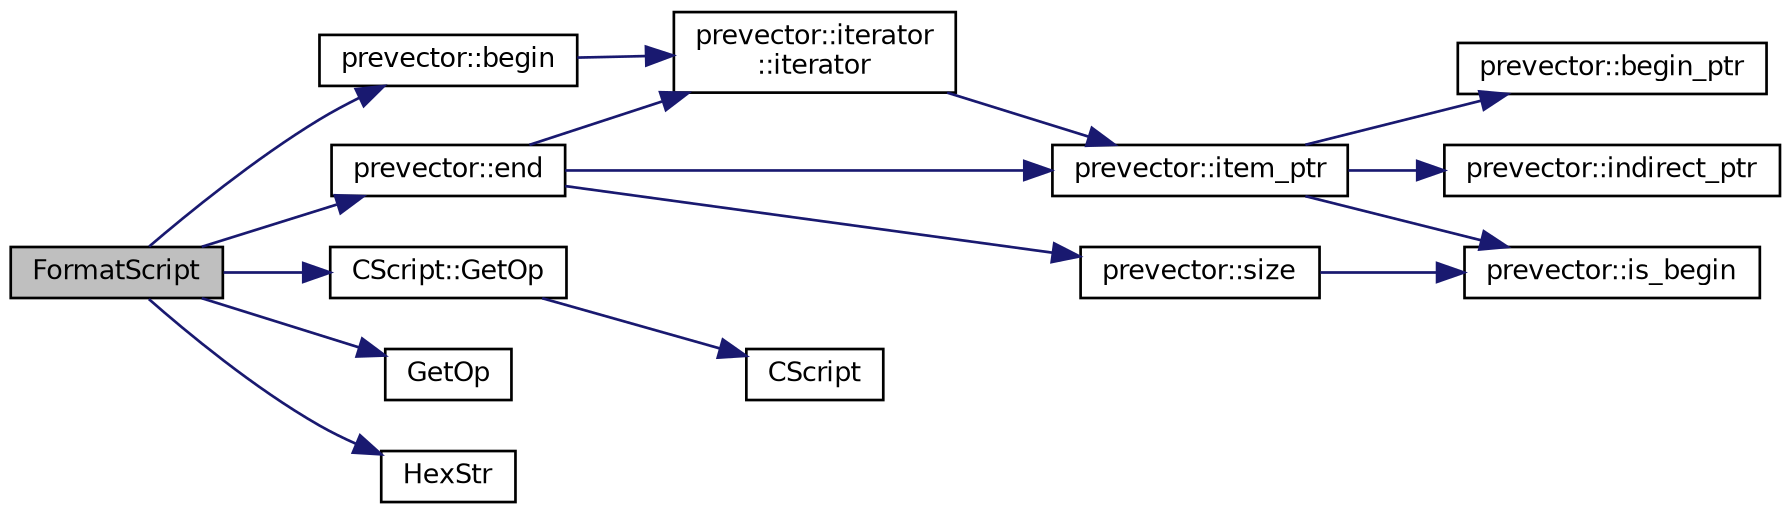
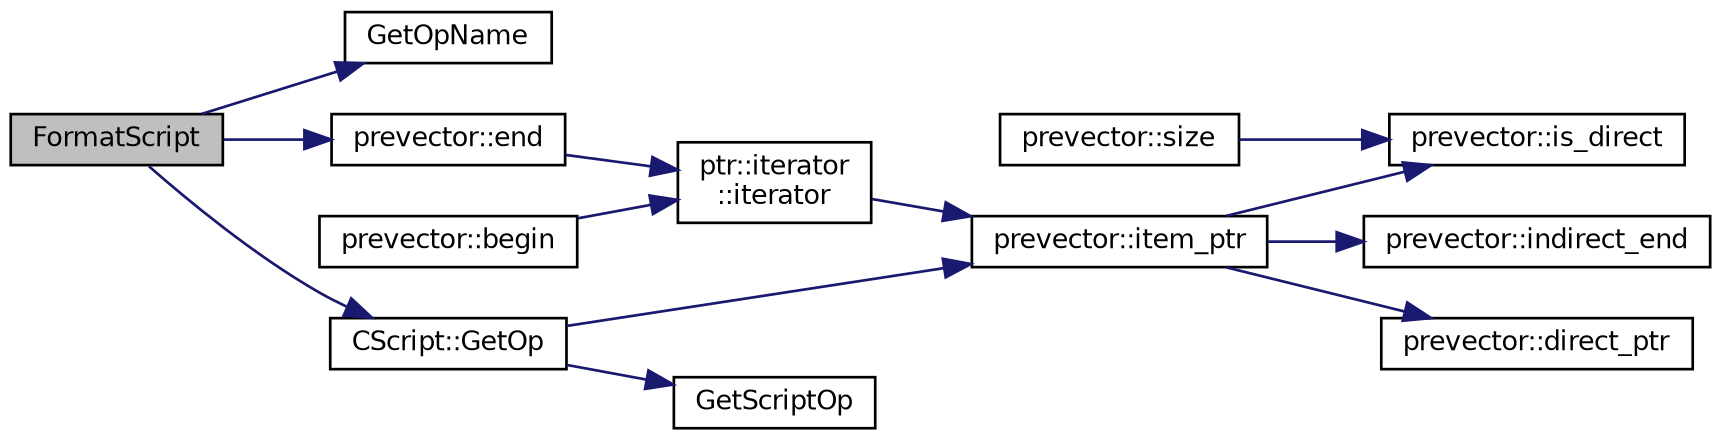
(815, 52) -> (775, 183)
(1612, 68) -> (1537, 344)
(250, 166) -> none
(794, 170) -> (755, 297)
(1612, 170) -> (1537, 242)
(809, 219) -> none
(1612, 272) -> (1537, 140)
(448, 375) -> (448, 38)
(815, 375) -> (775, 403)
(448, 477) -> none
